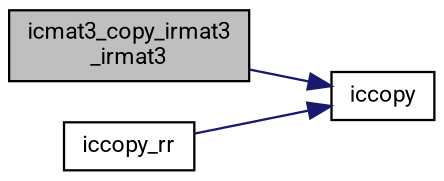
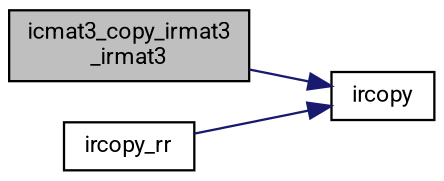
(383, 96) -> (383, 96)
(129, 146) -> (129, 146)
